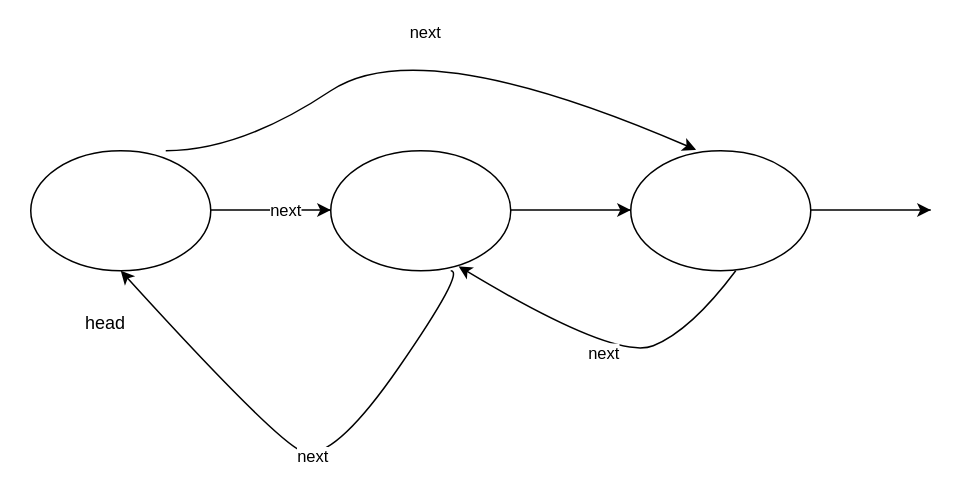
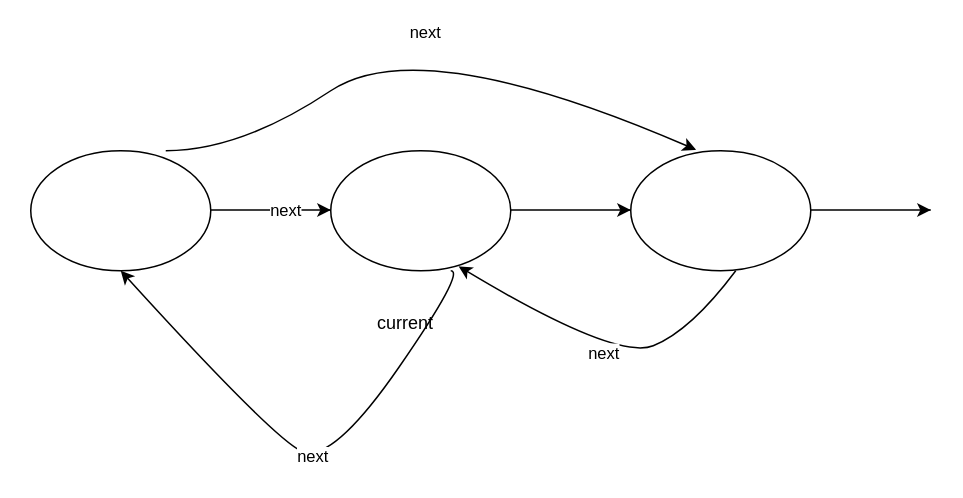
(106, 323) -> none
none -> (406, 323)
